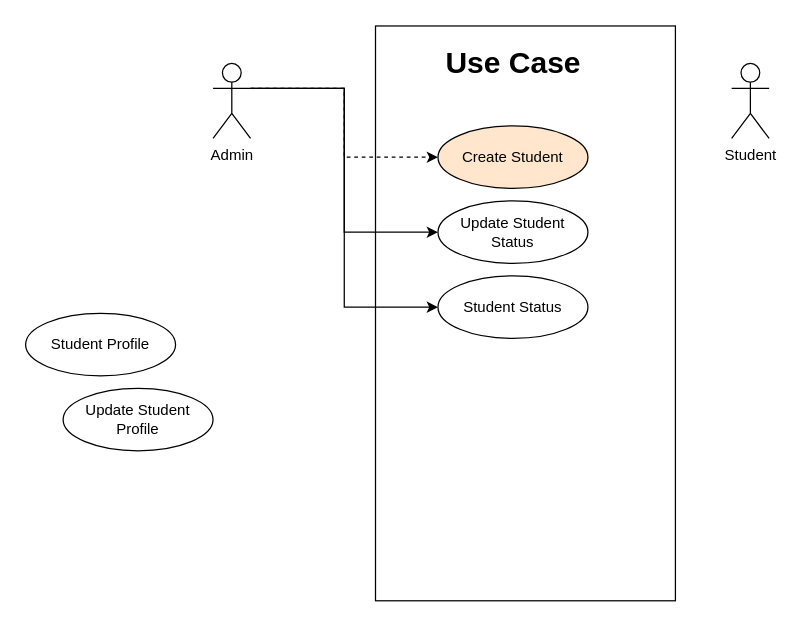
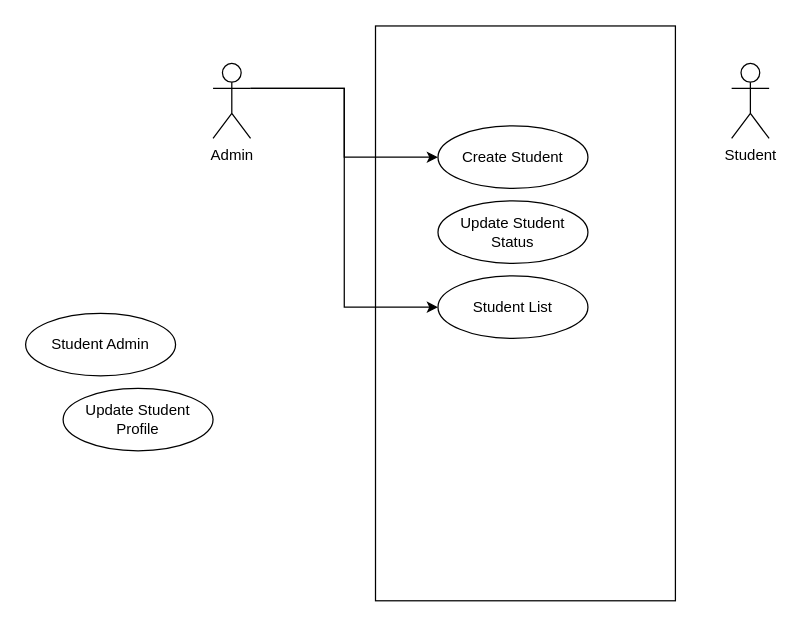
(513, 63) -> none
(389, 157) -> (389, 157)
(513, 157) -> (513, 157)
(389, 232) -> none
(513, 307) -> (513, 307)
(101, 344) -> (101, 344)
